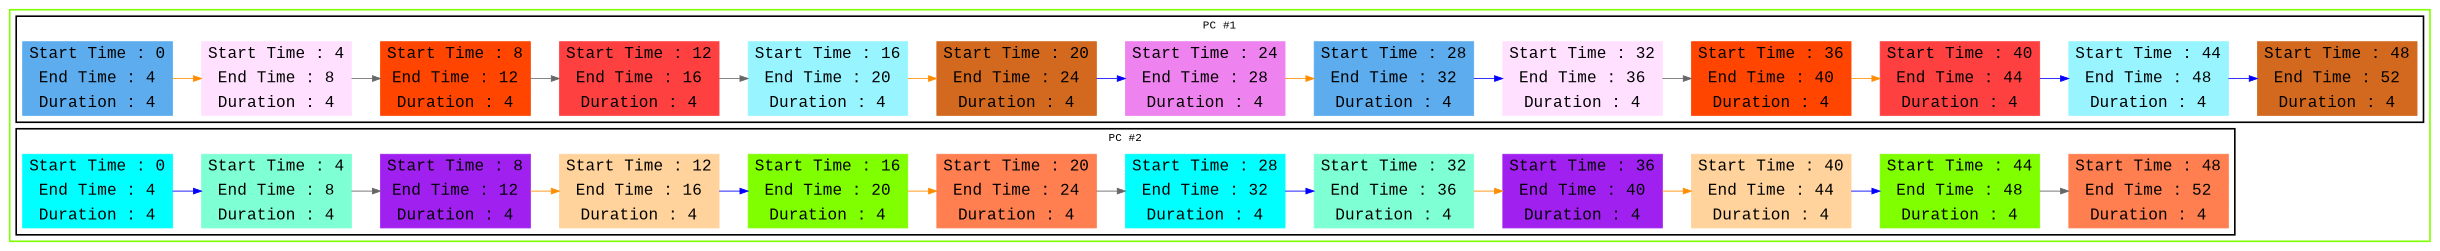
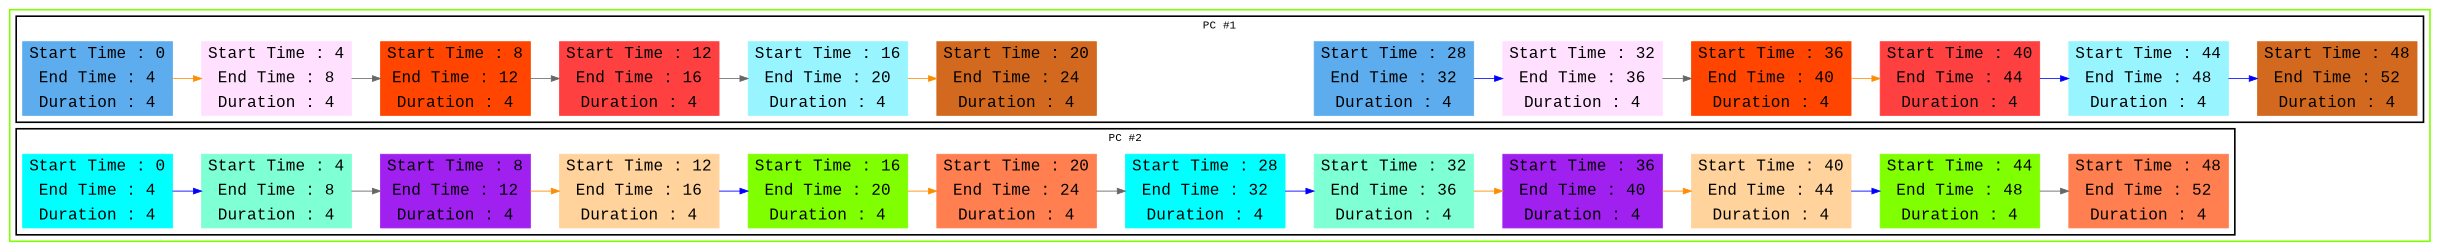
(1205, 79) -> none
